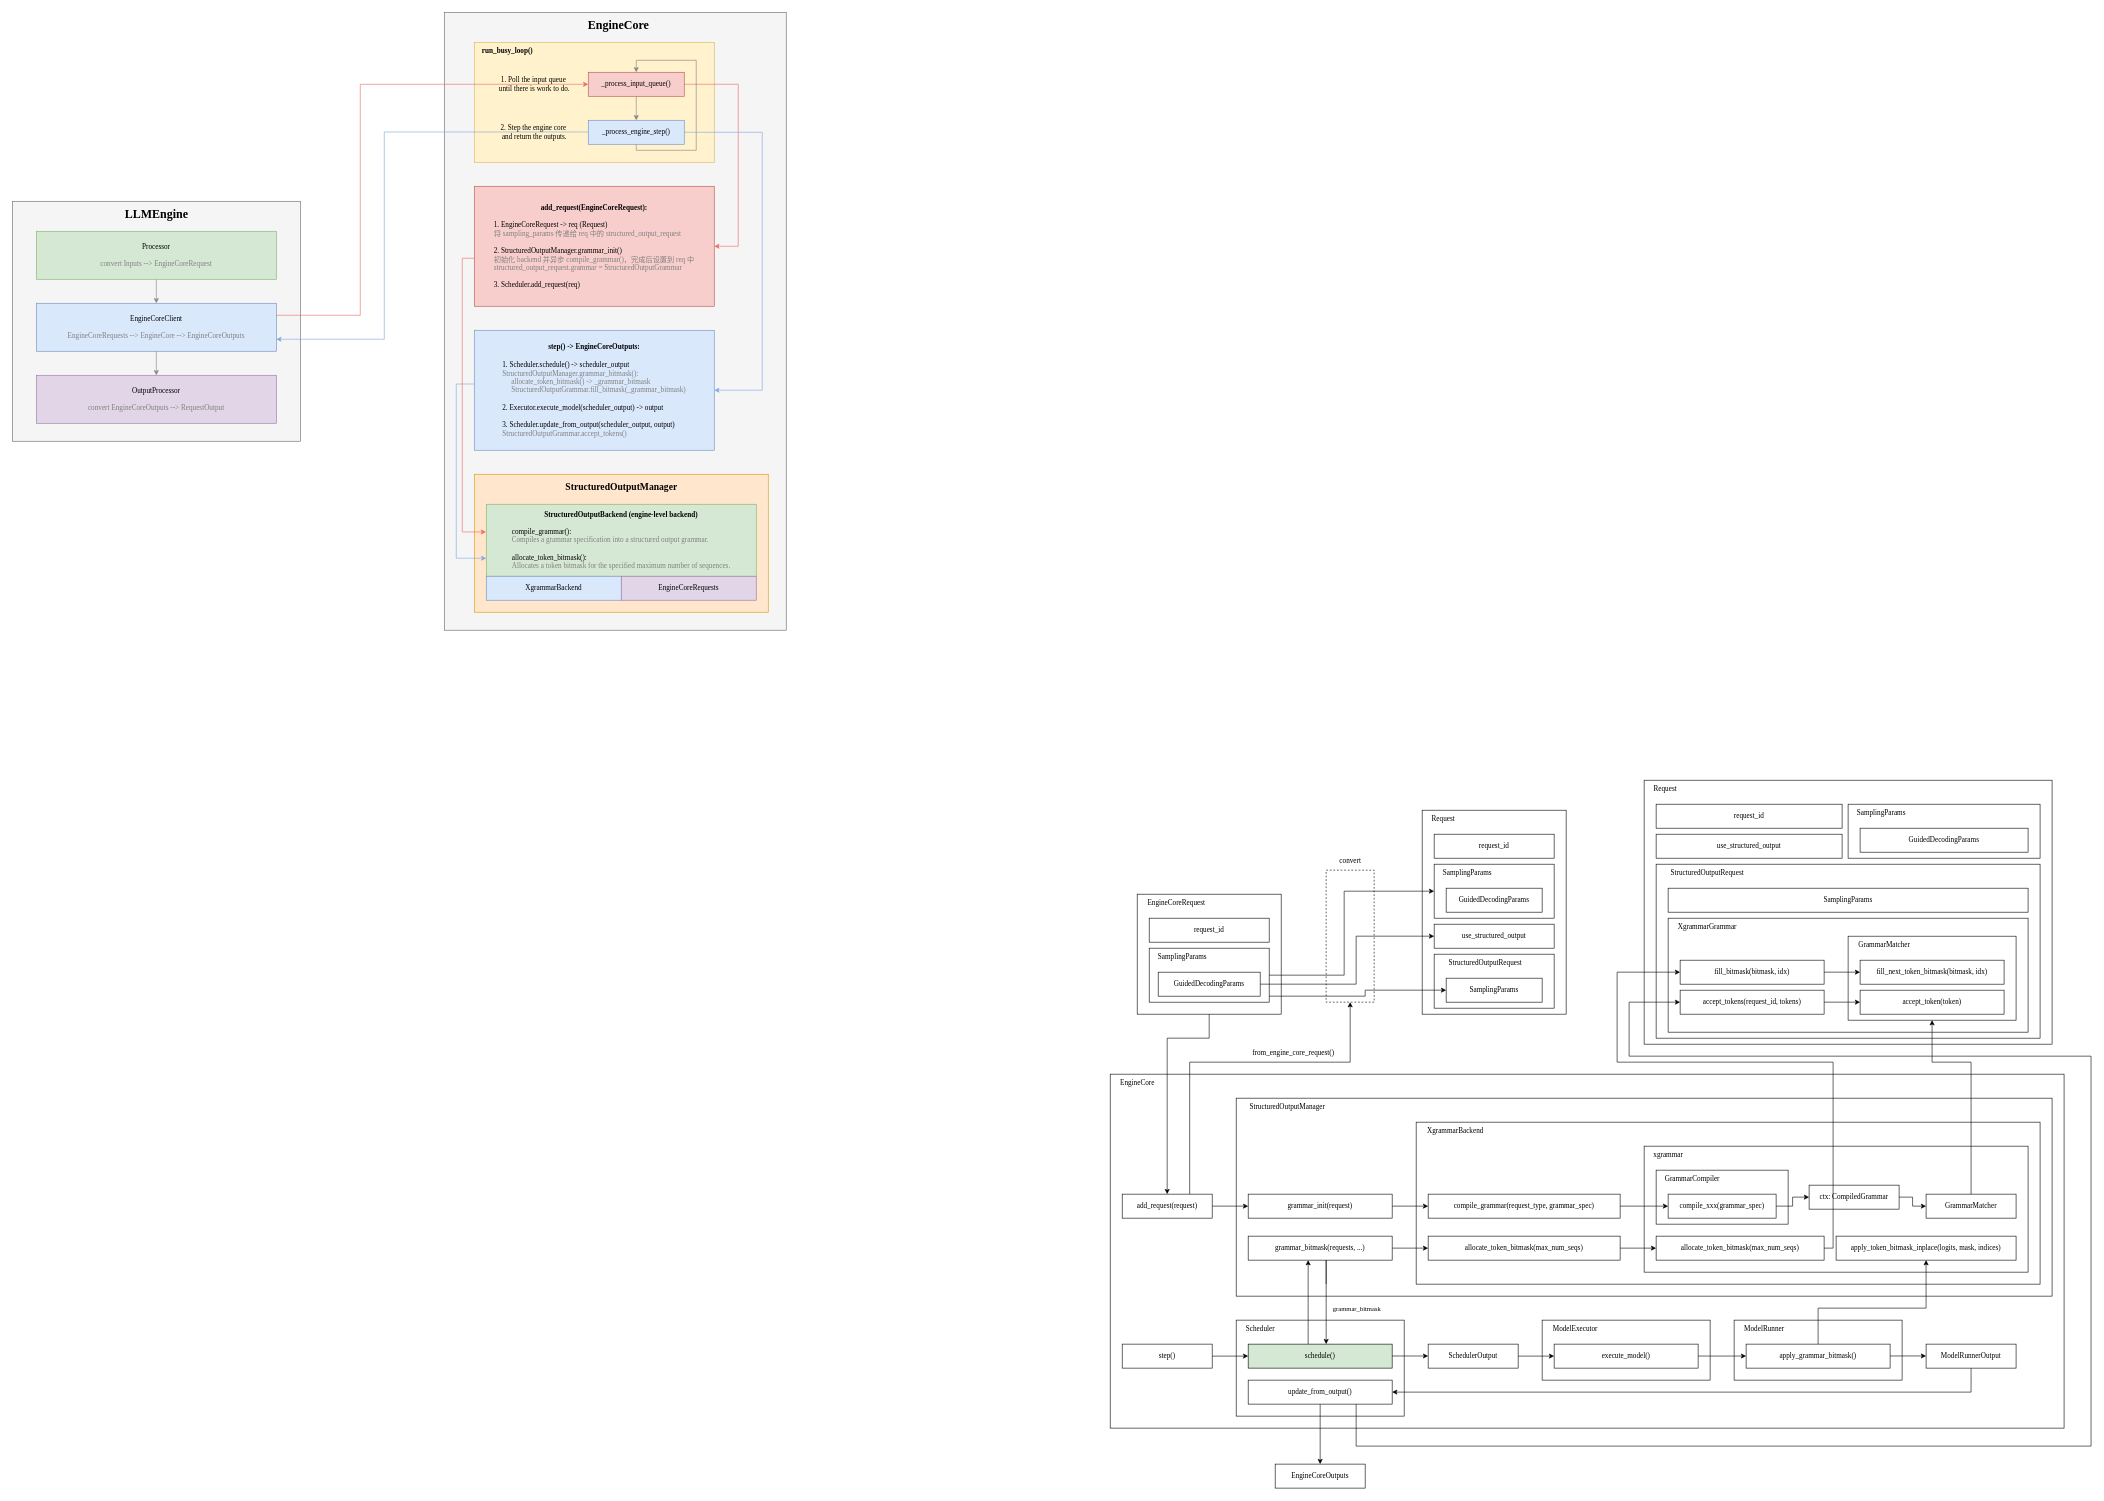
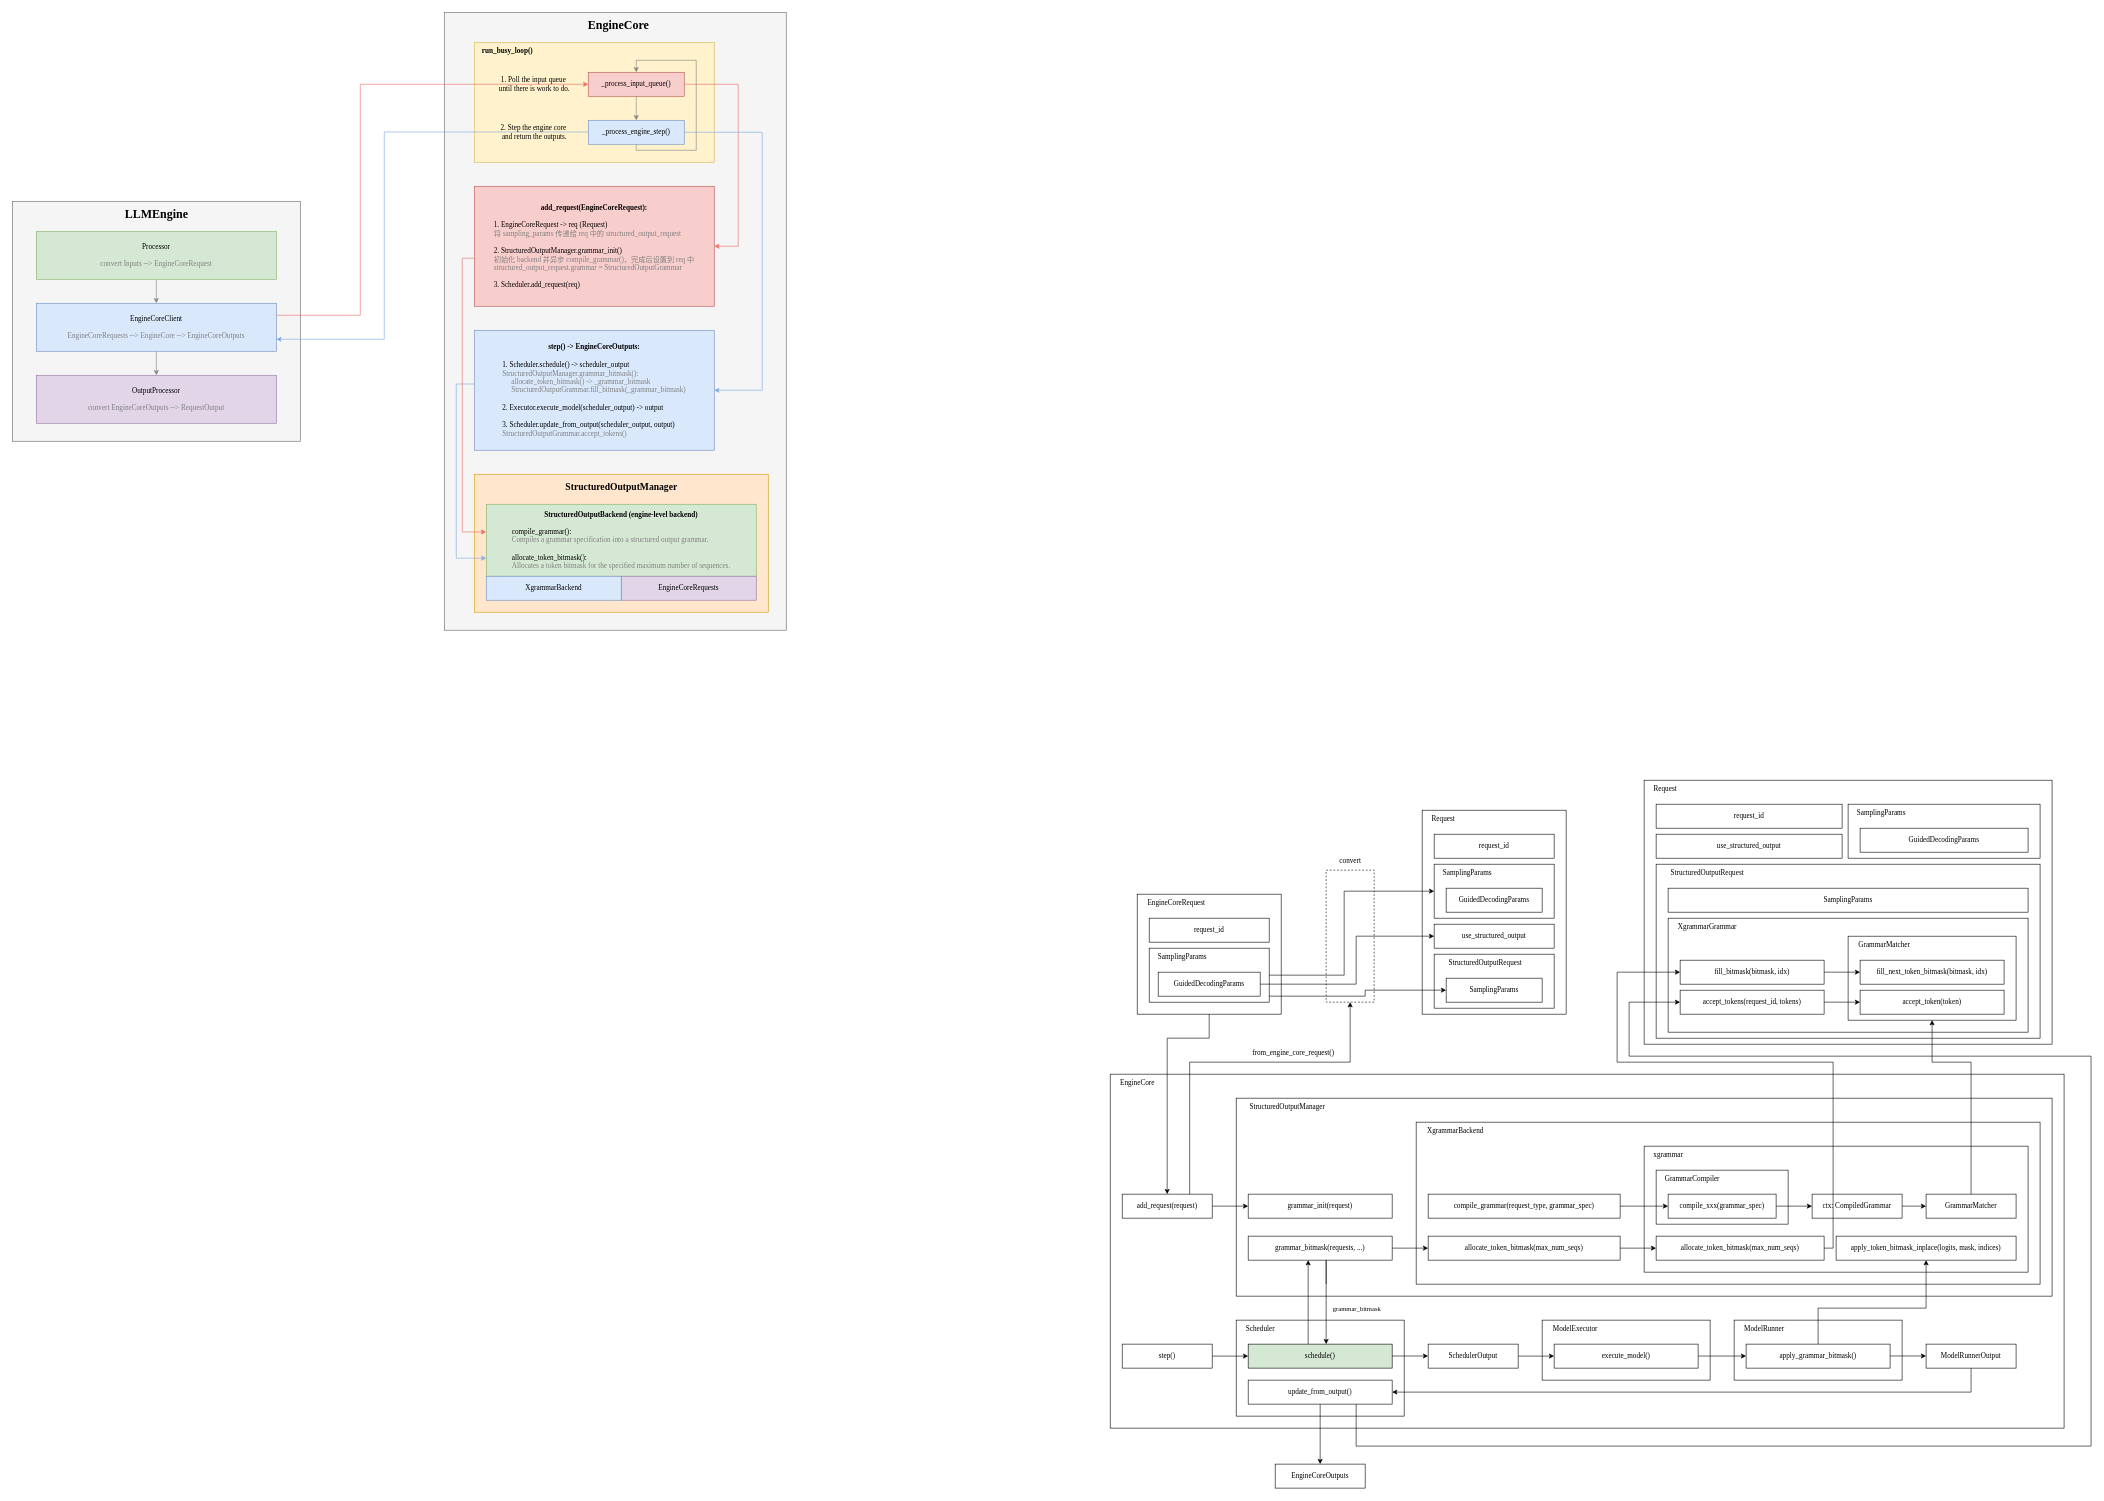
(1854, 1197) -> (1857, 1206)
(1422, 1206) -> none
